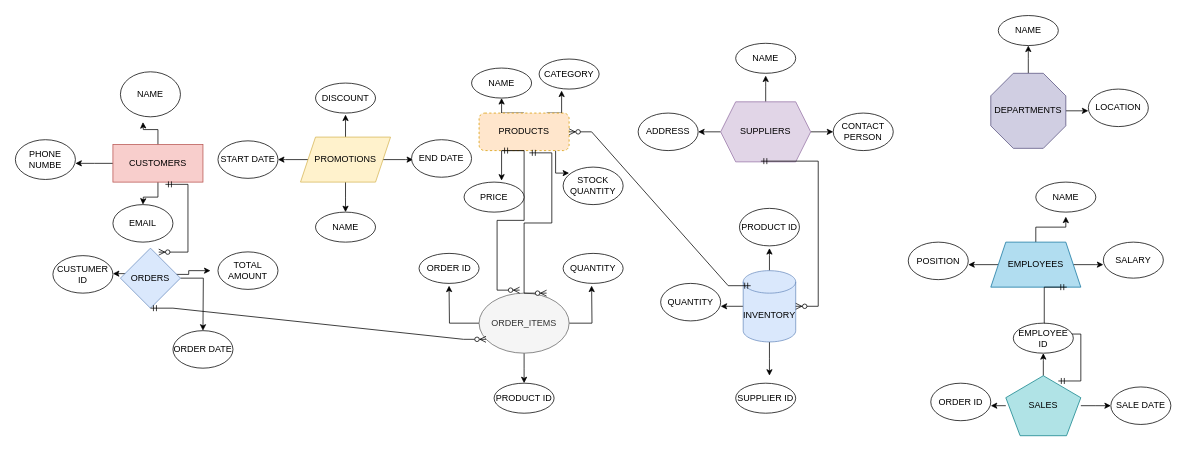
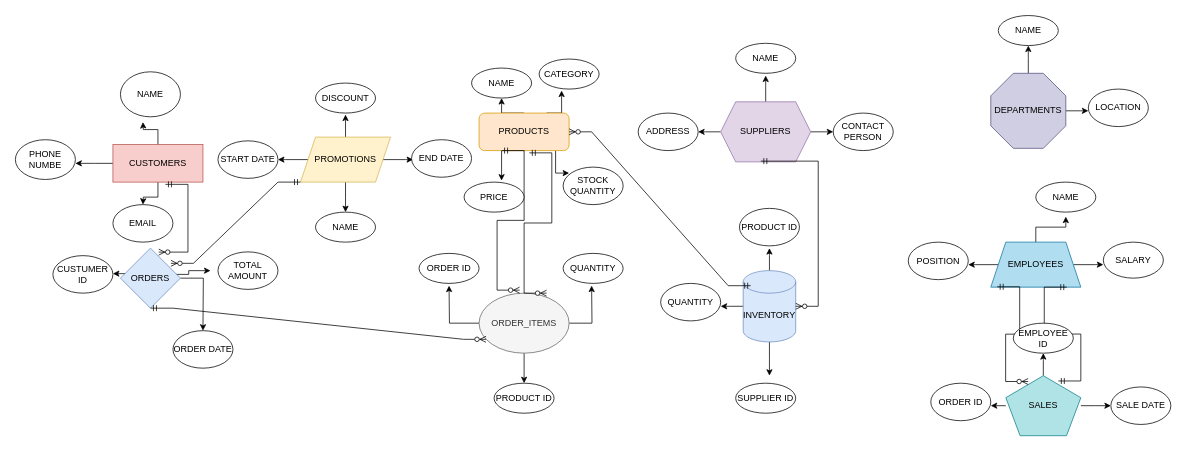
(524, 132) -> (524, 132)
none -> (228, 230)
none -> (1005, 364)
